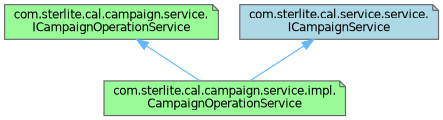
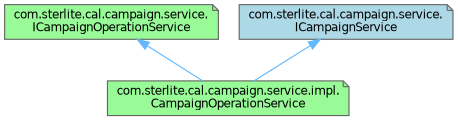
(339, 22) -> (346, 22)
